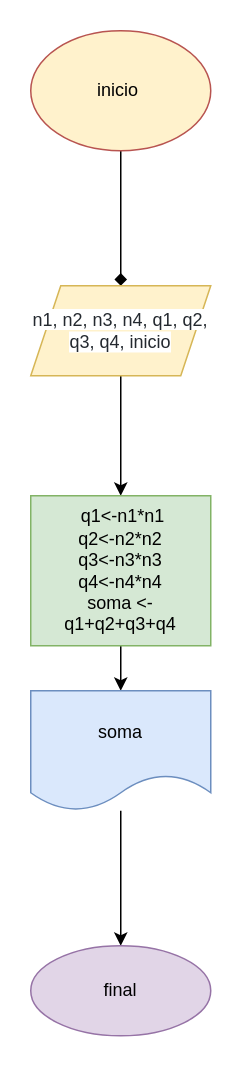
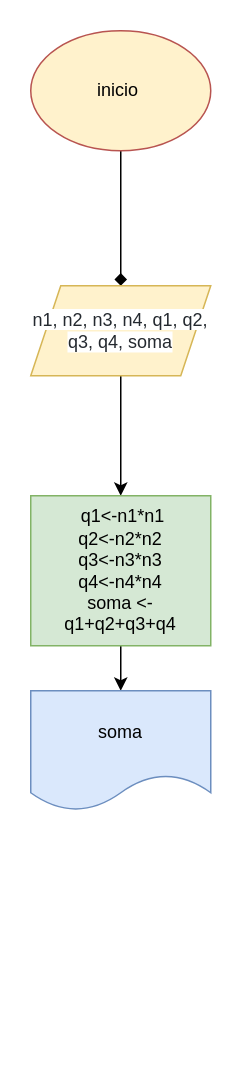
(121, 331) -> (121, 331)
(121, 873) -> none
(121, 991) -> none
